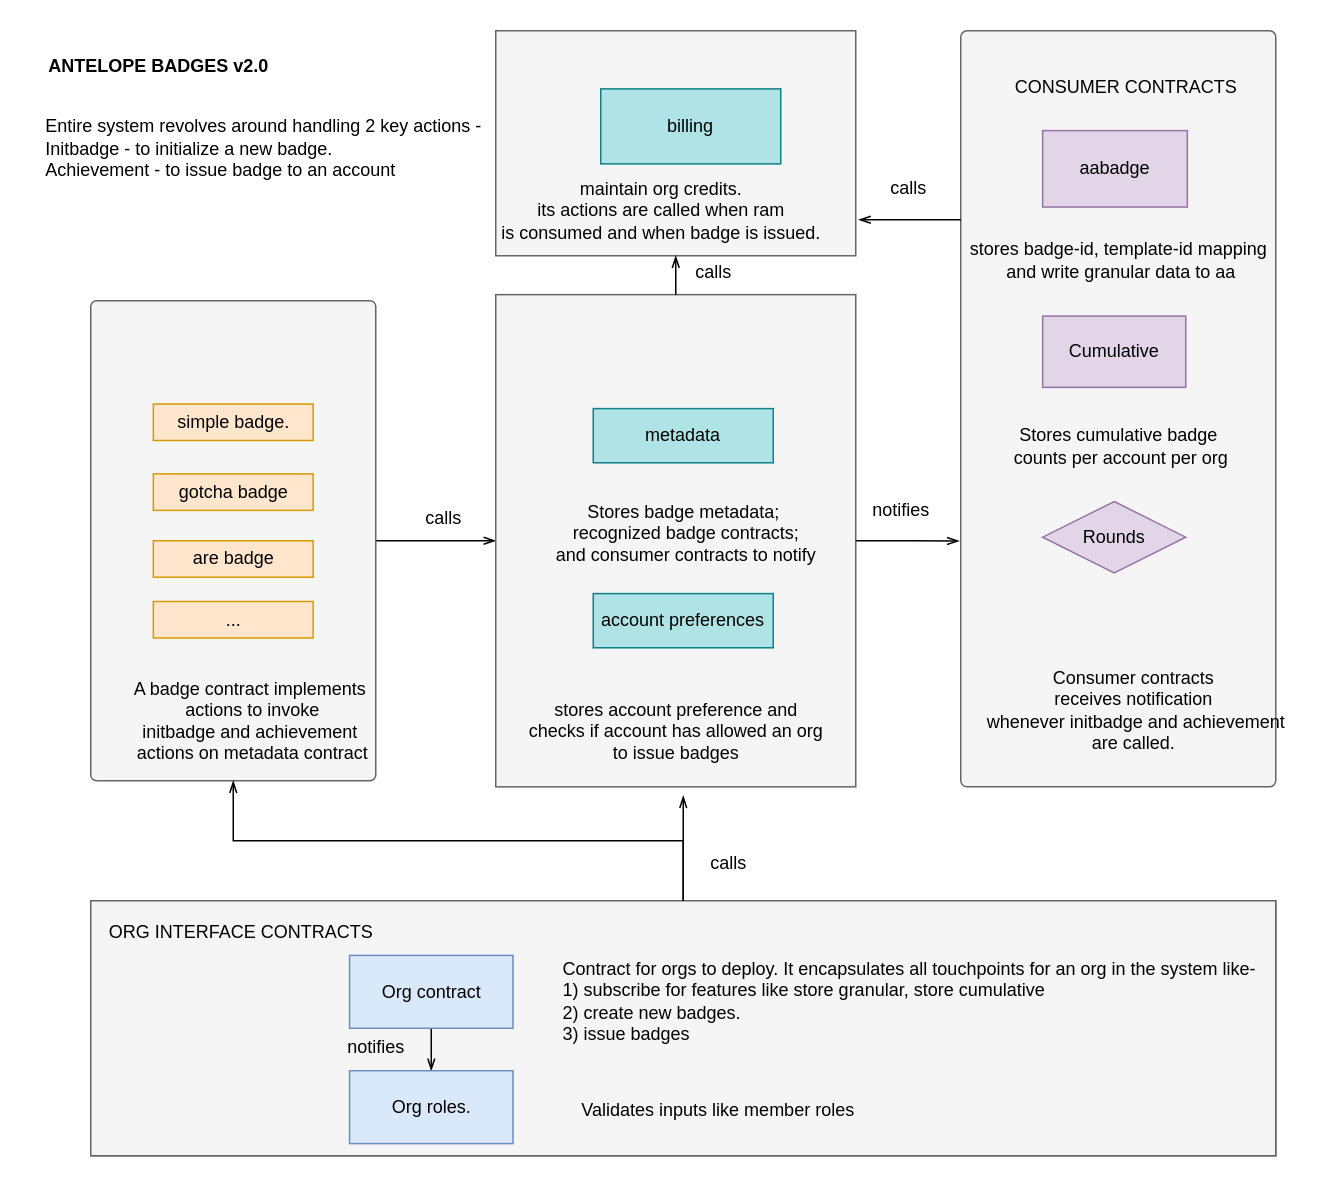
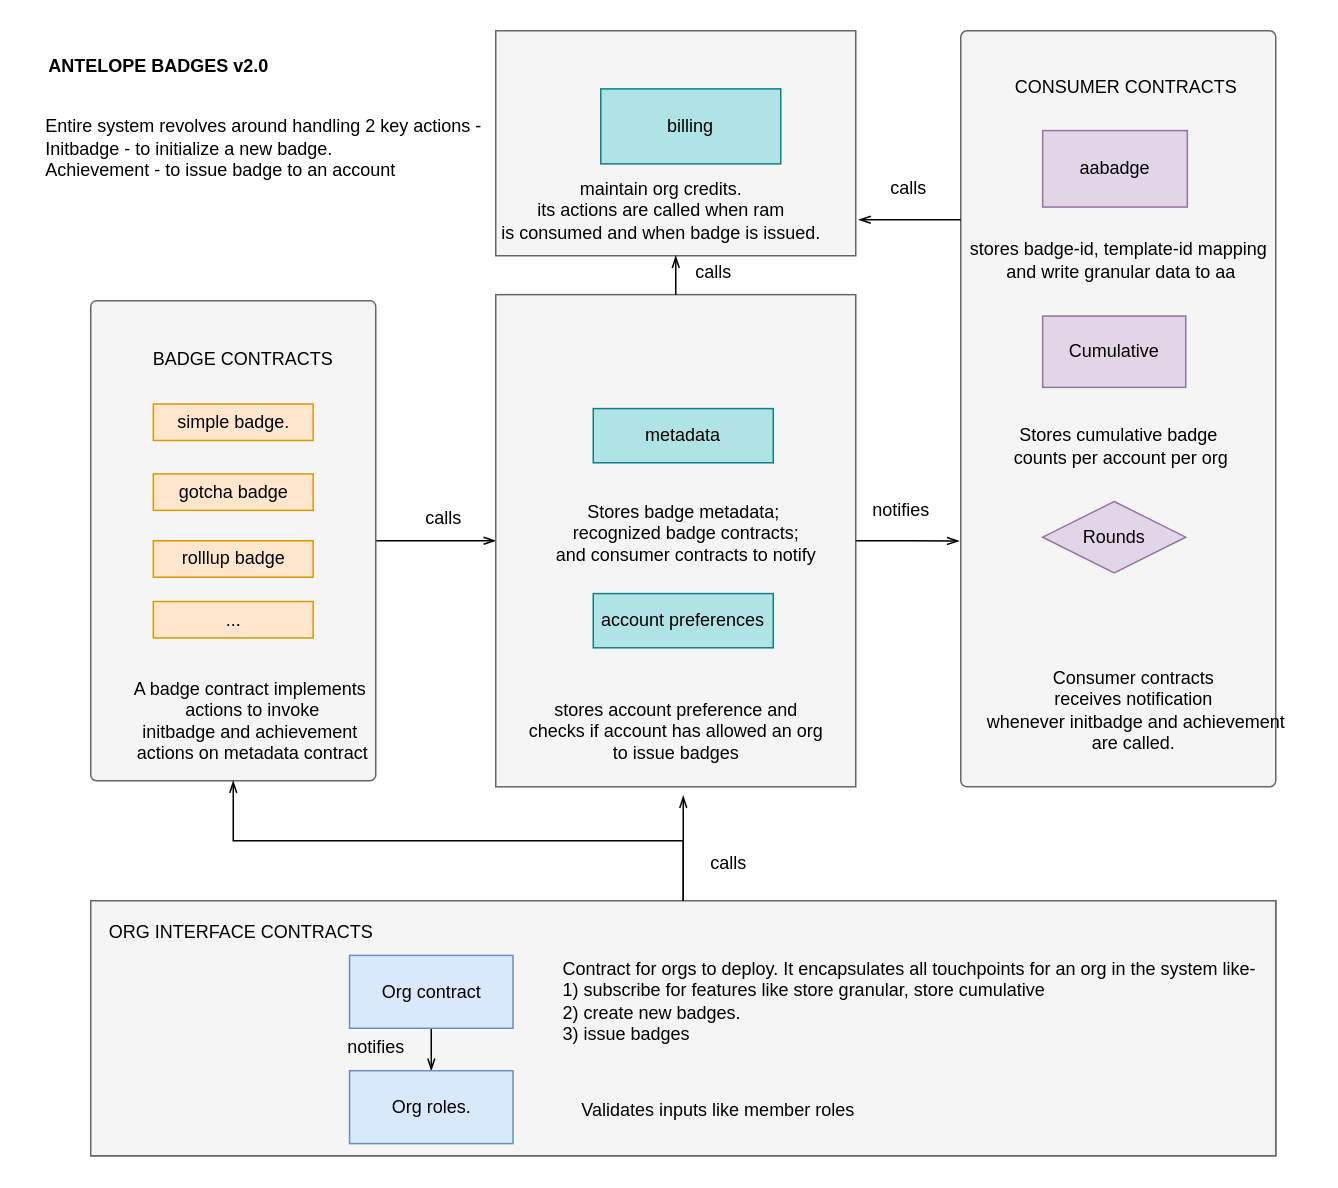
none -> (245, 360)
(234, 559) -> (234, 559)
